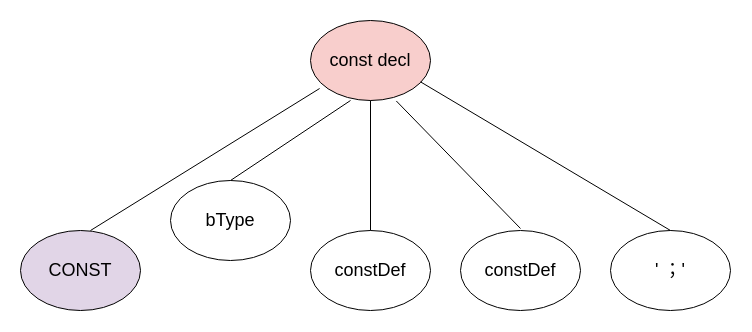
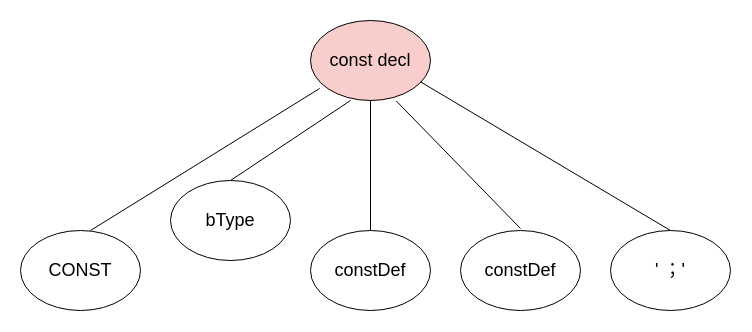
(81, 271) -> (81, 271)
